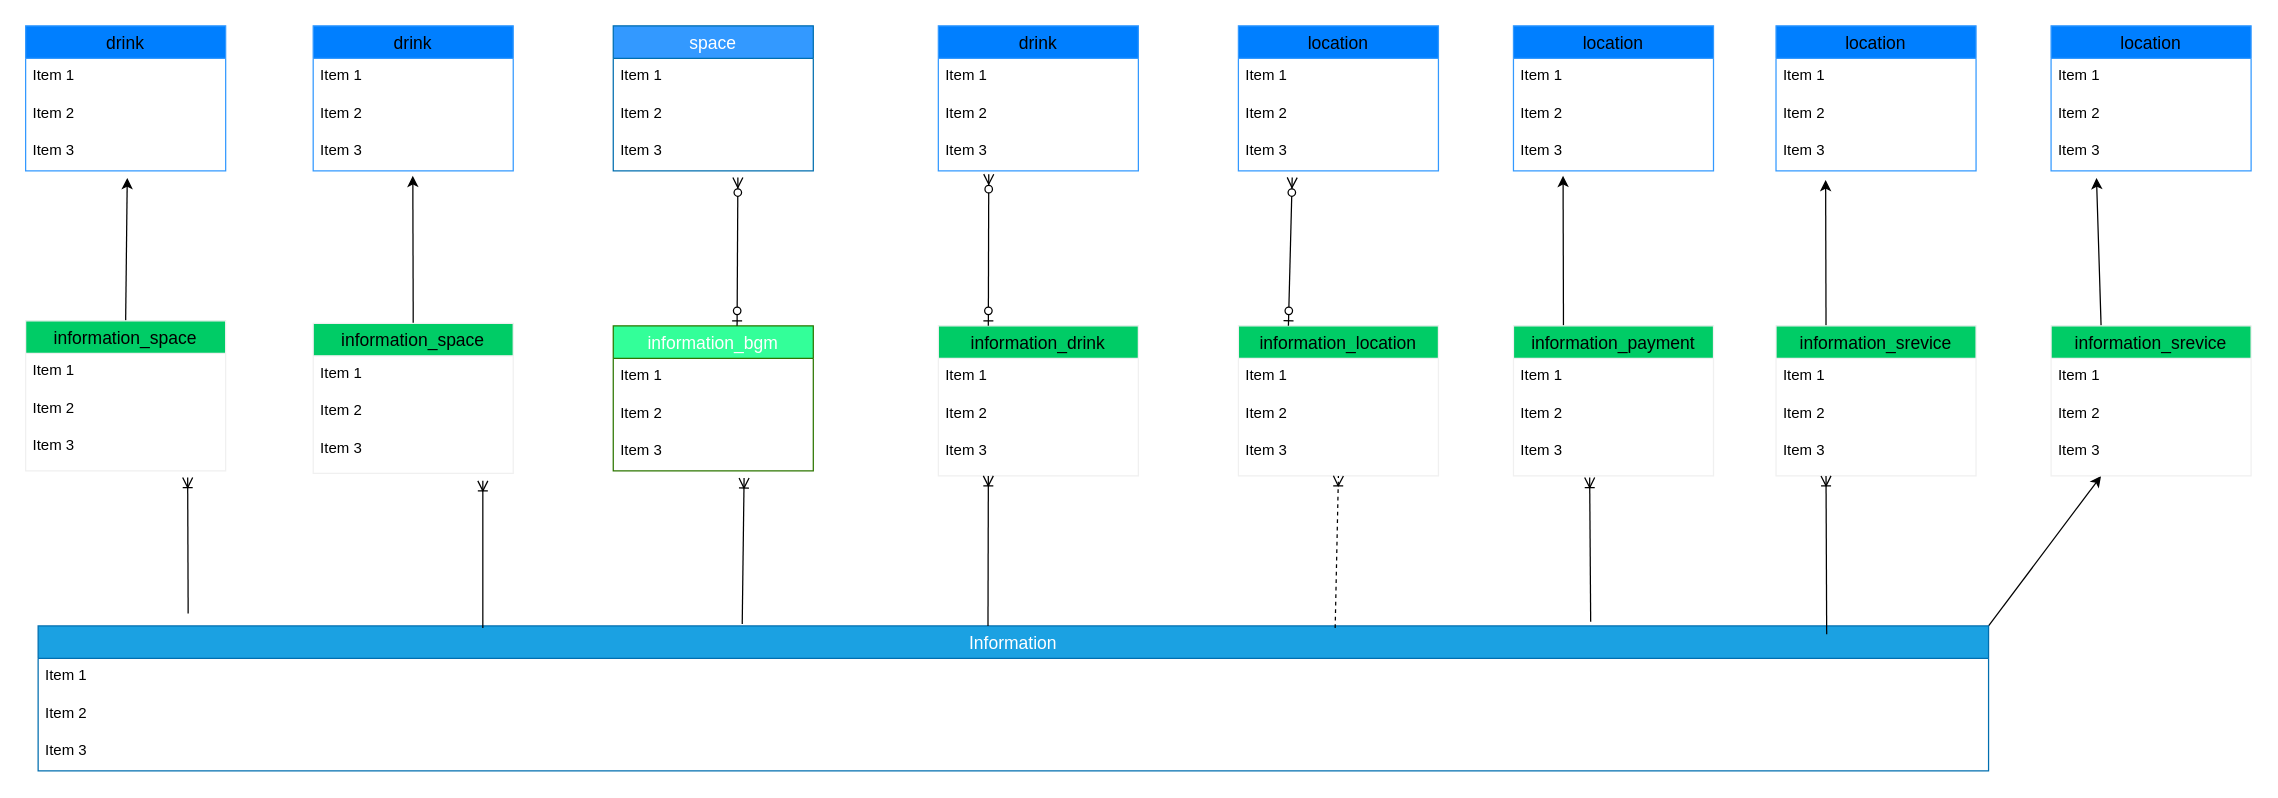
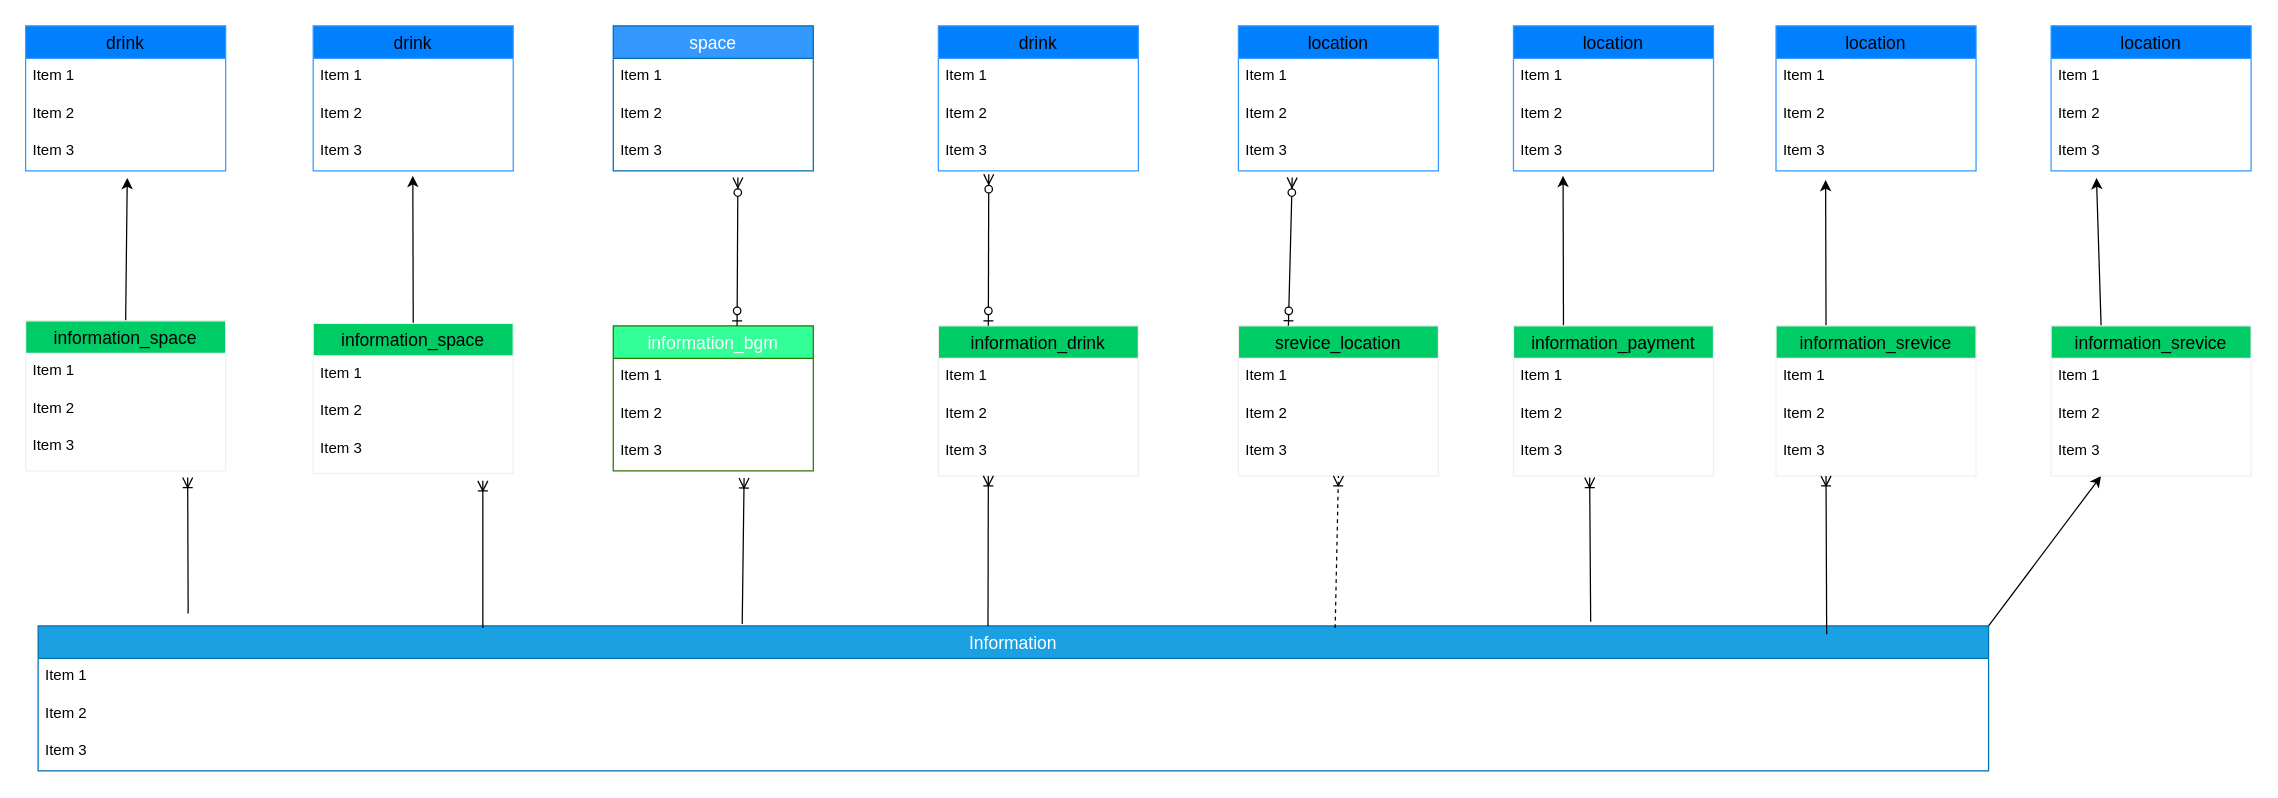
(1338, 343) -> (1338, 343)
